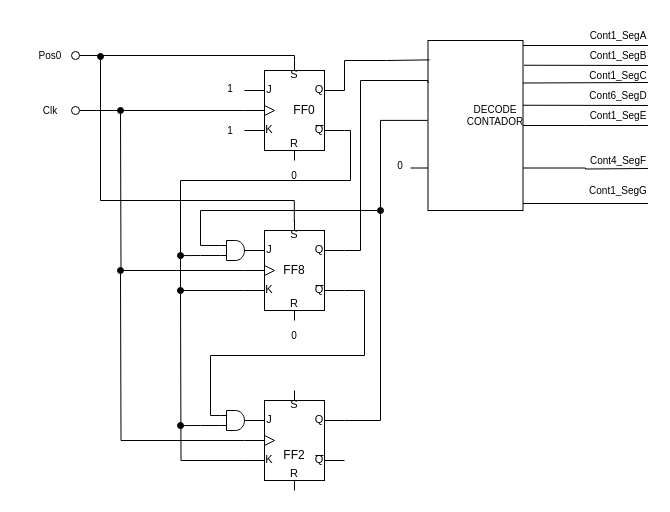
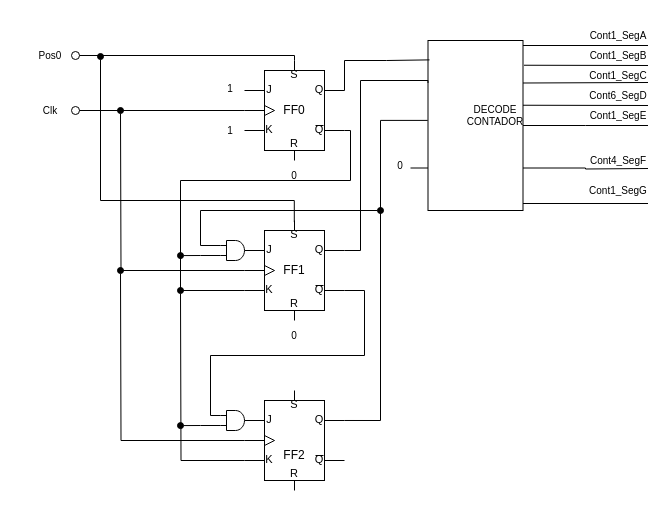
(305, 111) -> (295, 111)
(295, 271) -> (295, 271)
